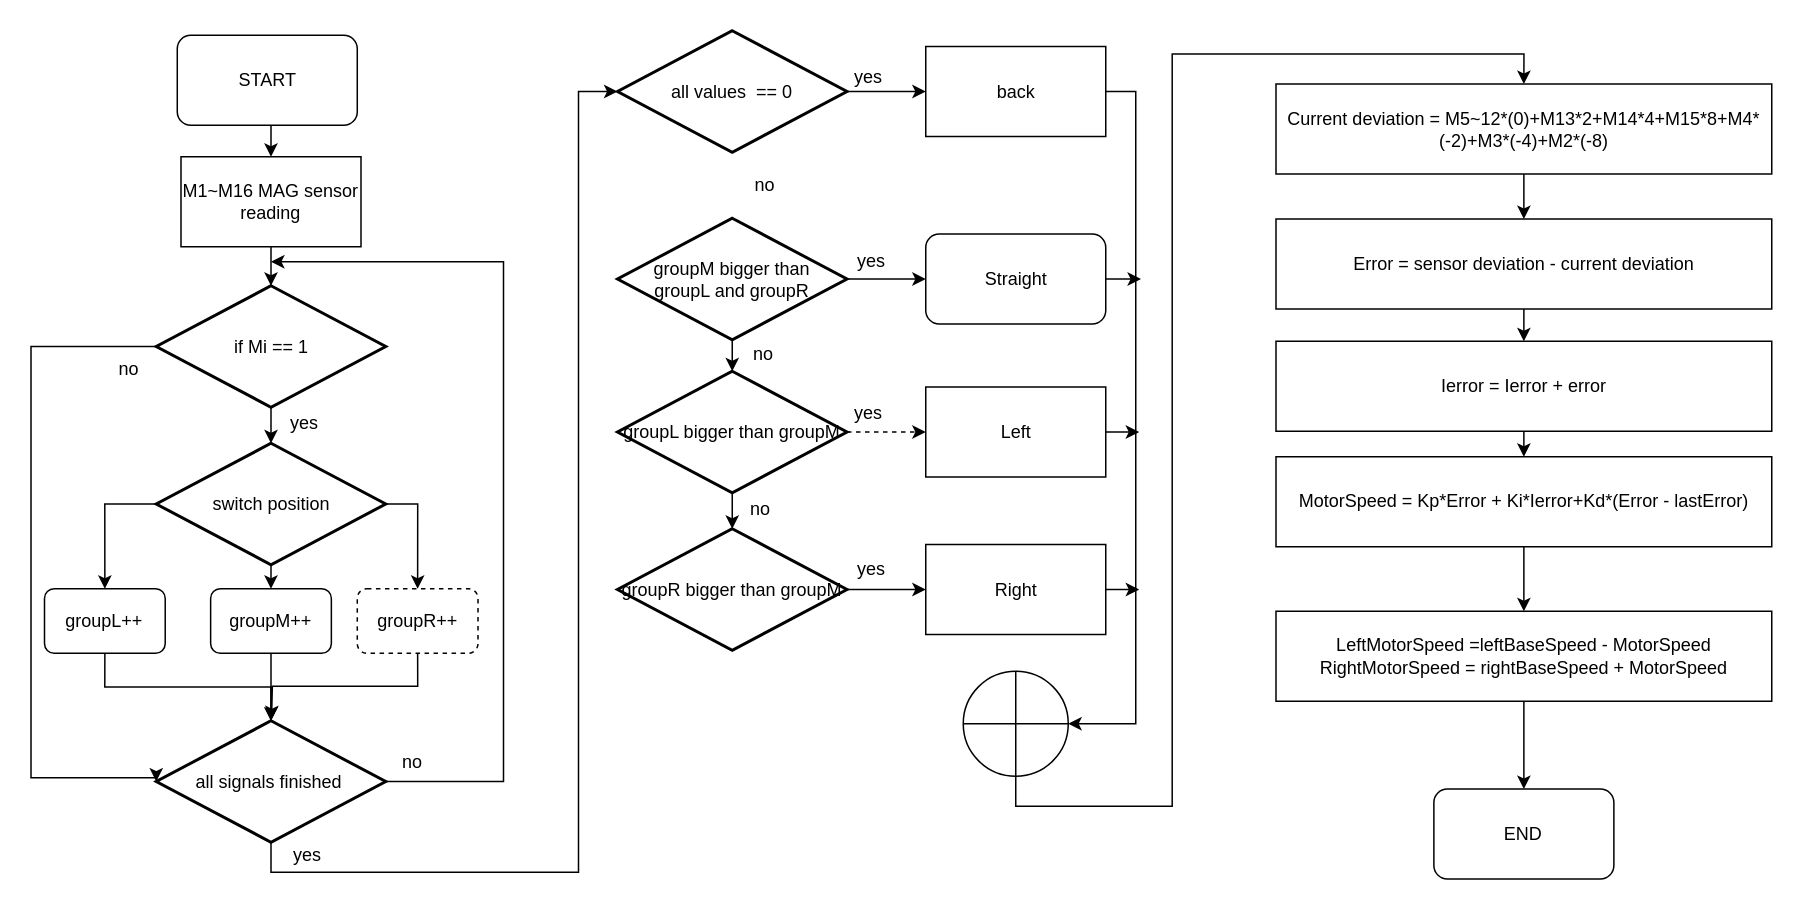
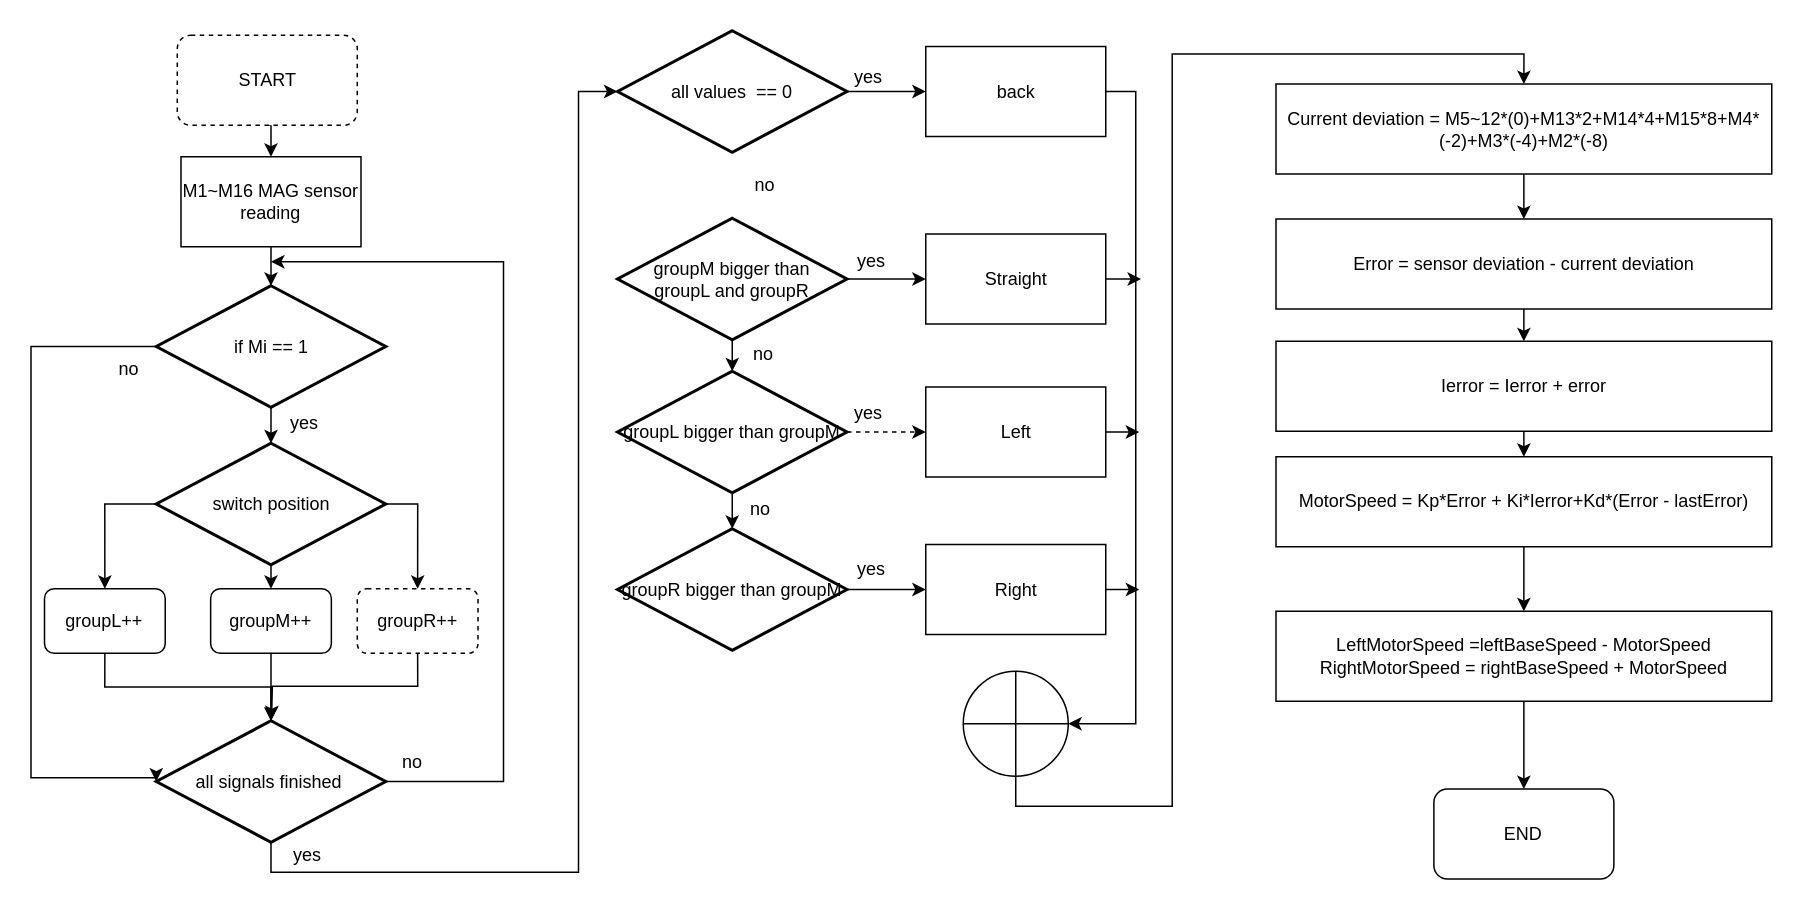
(267, 80) -> (267, 80)
(1016, 279) -> (1016, 279)
